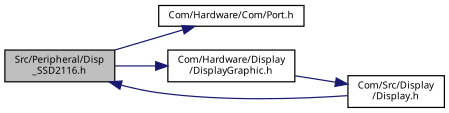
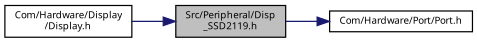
(231, 16) -> (401, 21)
(60, 66) -> (231, 21)
(231, 66) -> none
(396, 92) -> (68, 21)
